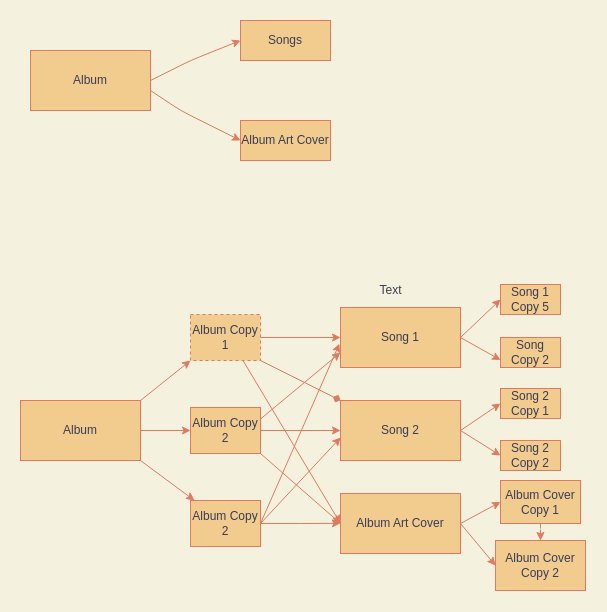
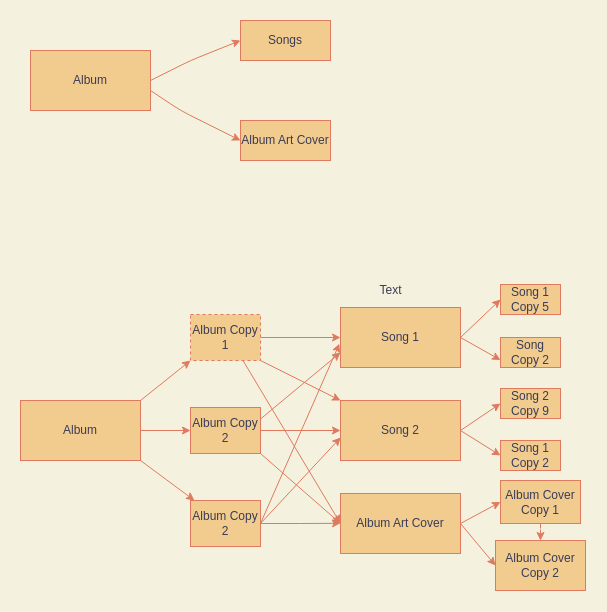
(332, 396) -> (333, 397)
(531, 404) -> (531, 404)
(531, 456) -> (531, 456)
